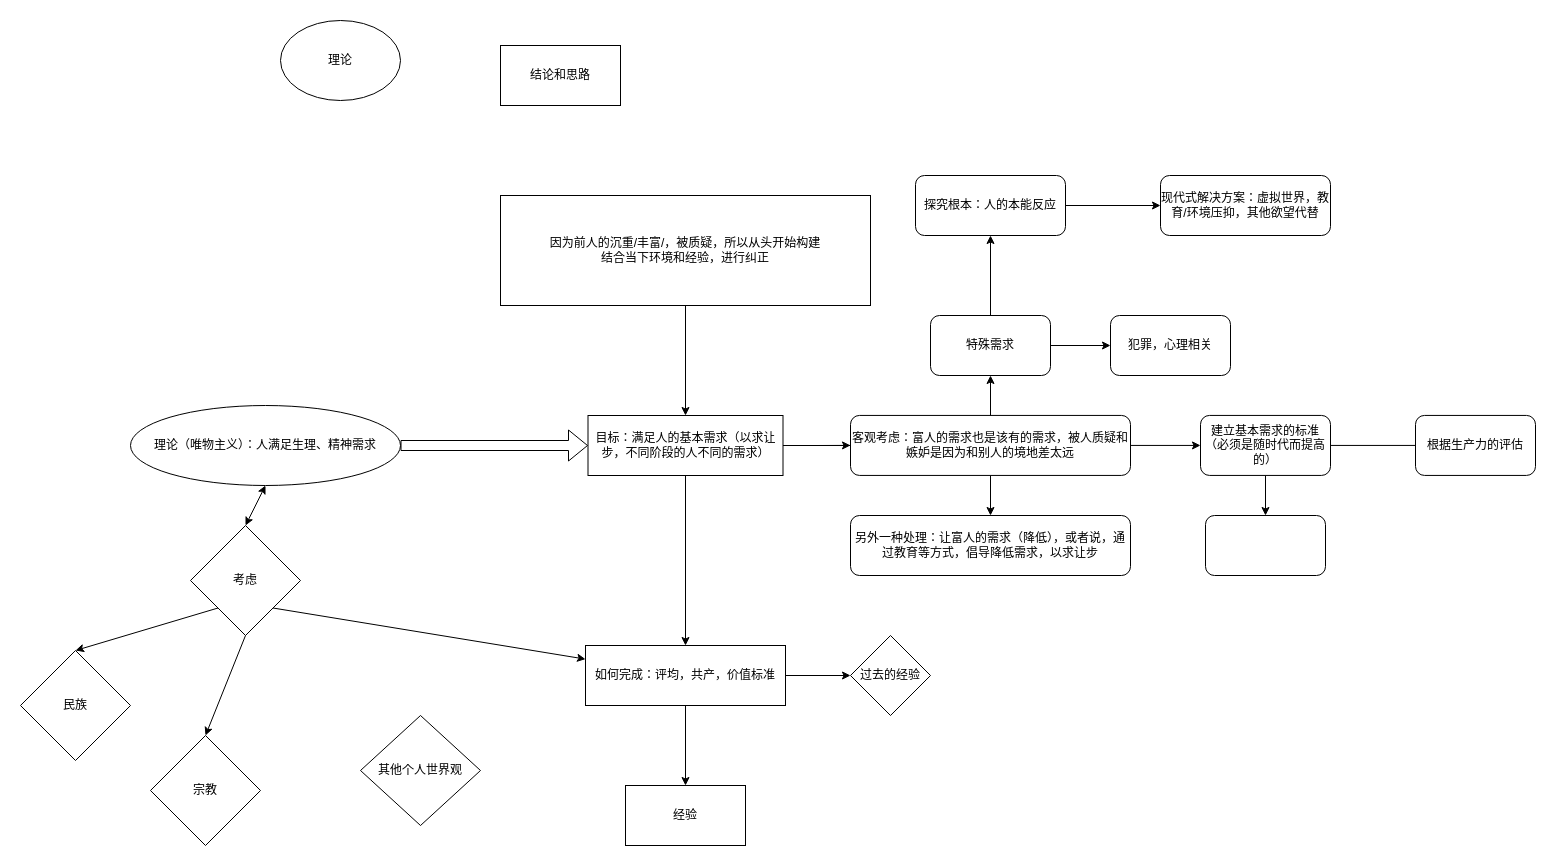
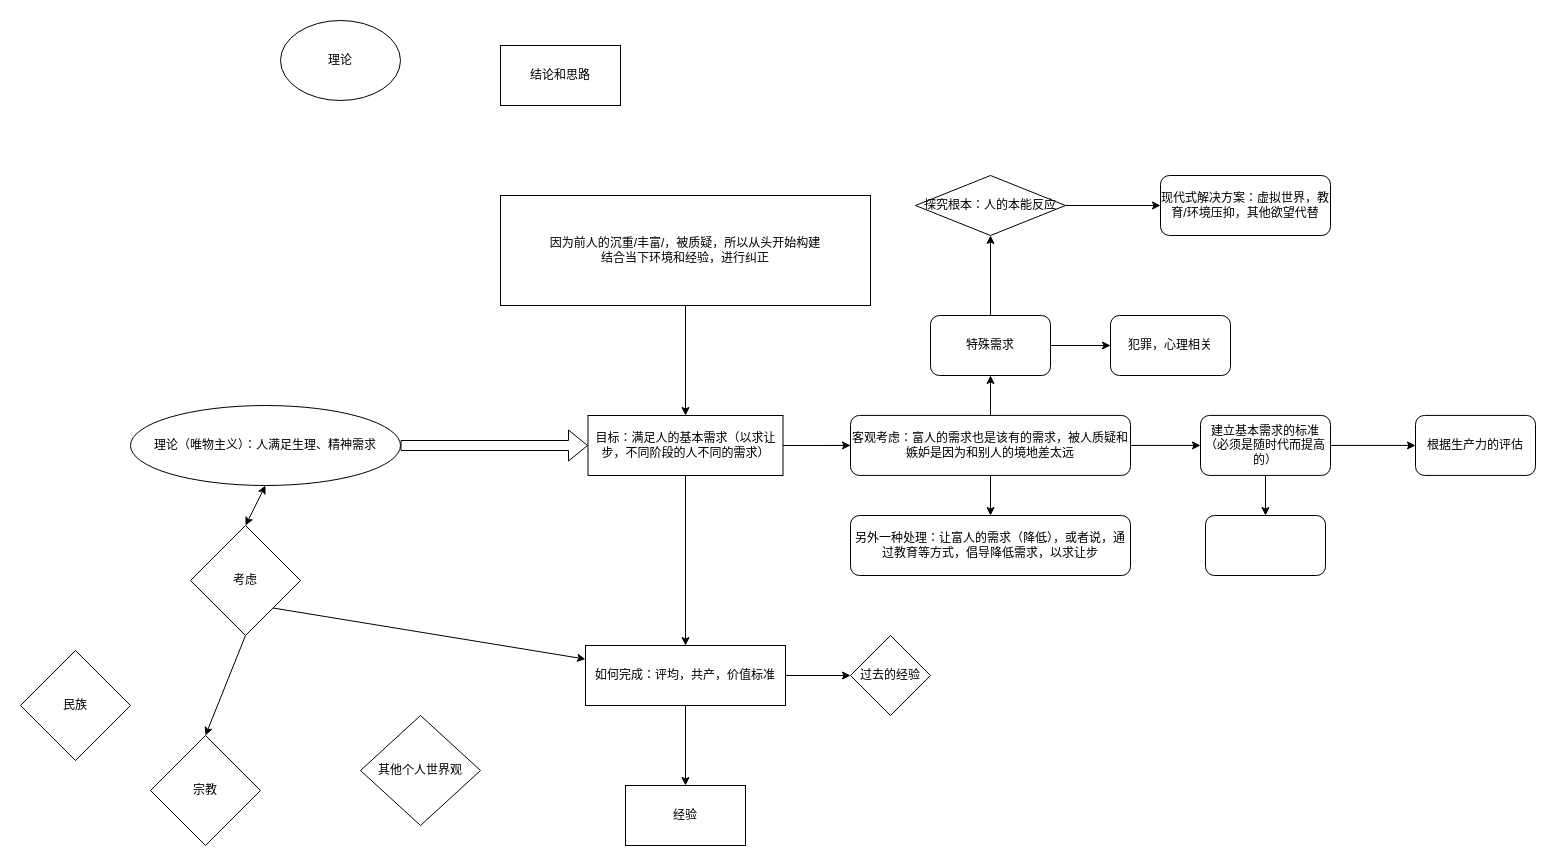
(991, 206) -> (991, 206)
(1410, 445) -> (1407, 445)
(150, 628) -> none
